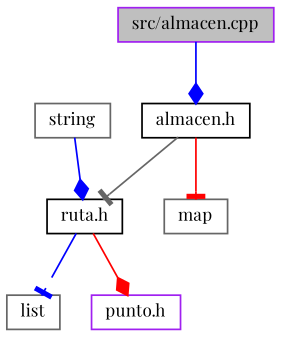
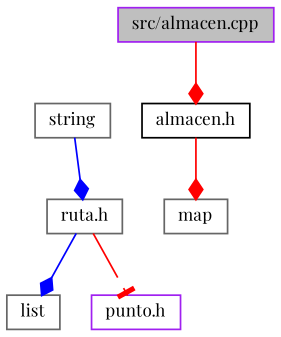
(196, 63) -> (196, 63)
(196, 164) -> (196, 164)
(144, 166) -> none
(85, 216) -> (85, 216)
(64, 255) -> (64, 255)
(105, 255) -> (105, 255)
